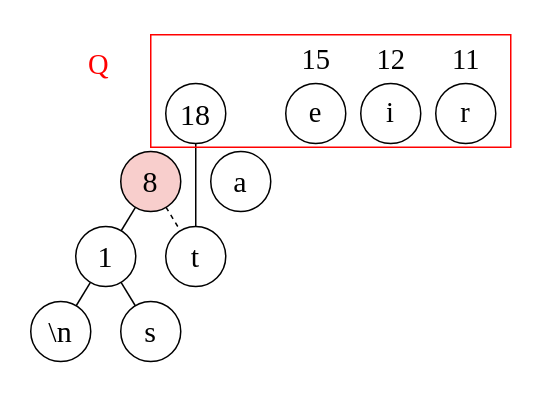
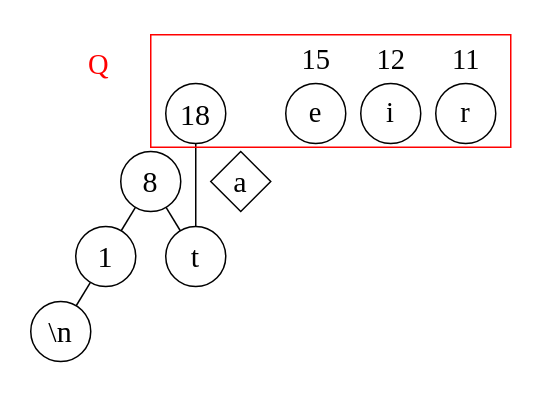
(151, 181) -> (151, 181)
(241, 181) -> (241, 181)
(173, 219) -> (173, 219)
(128, 293) -> none
(151, 331) -> none
